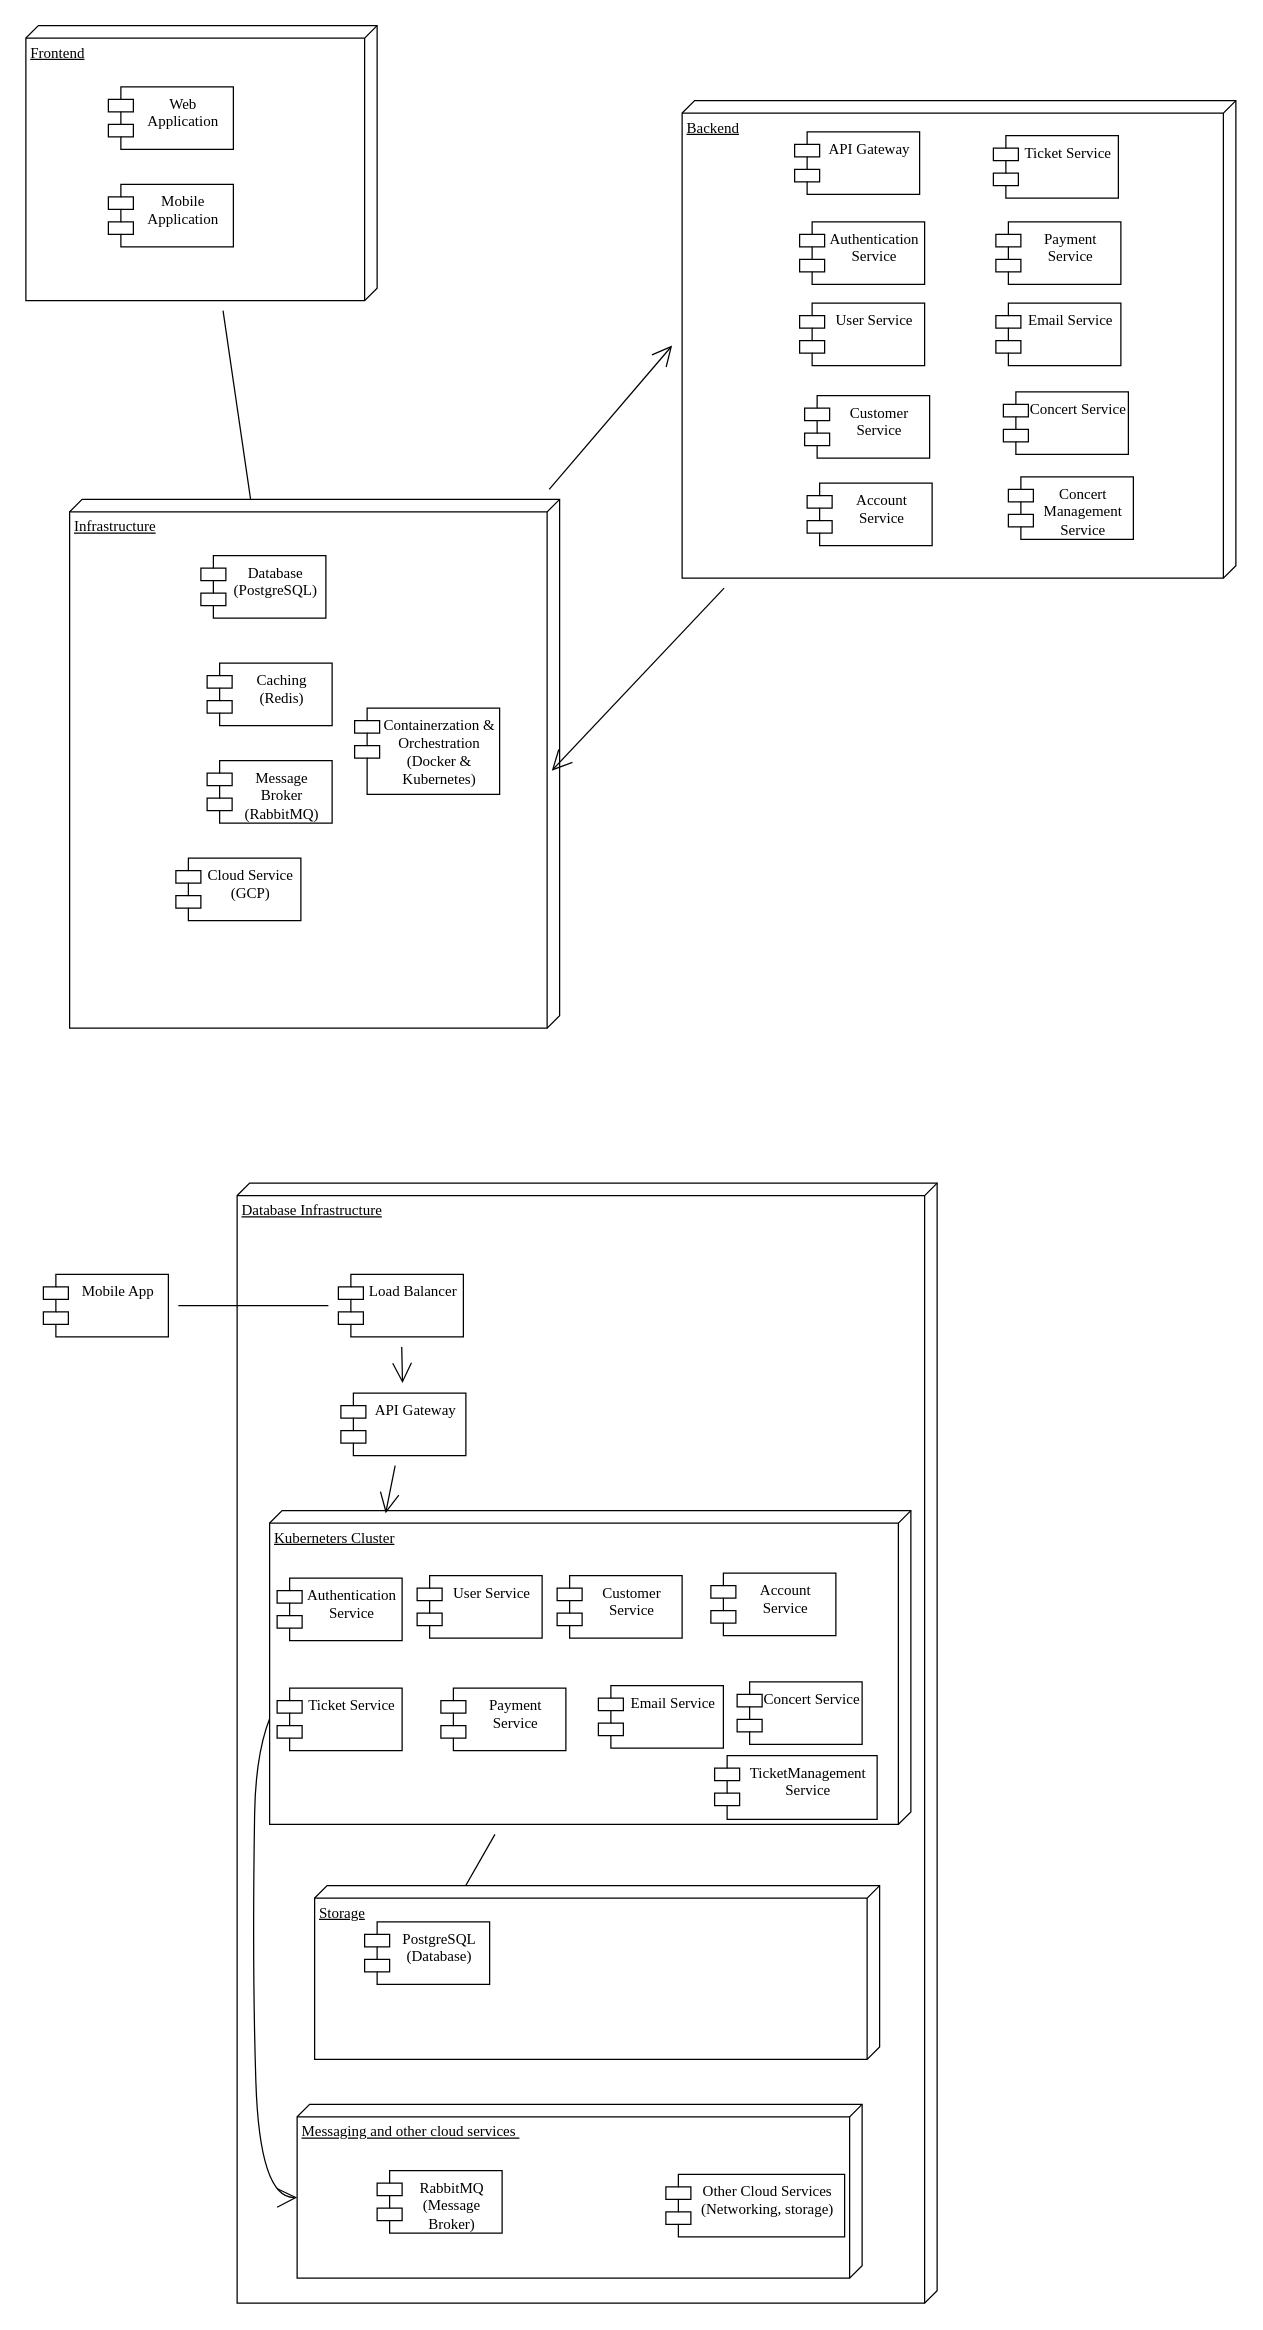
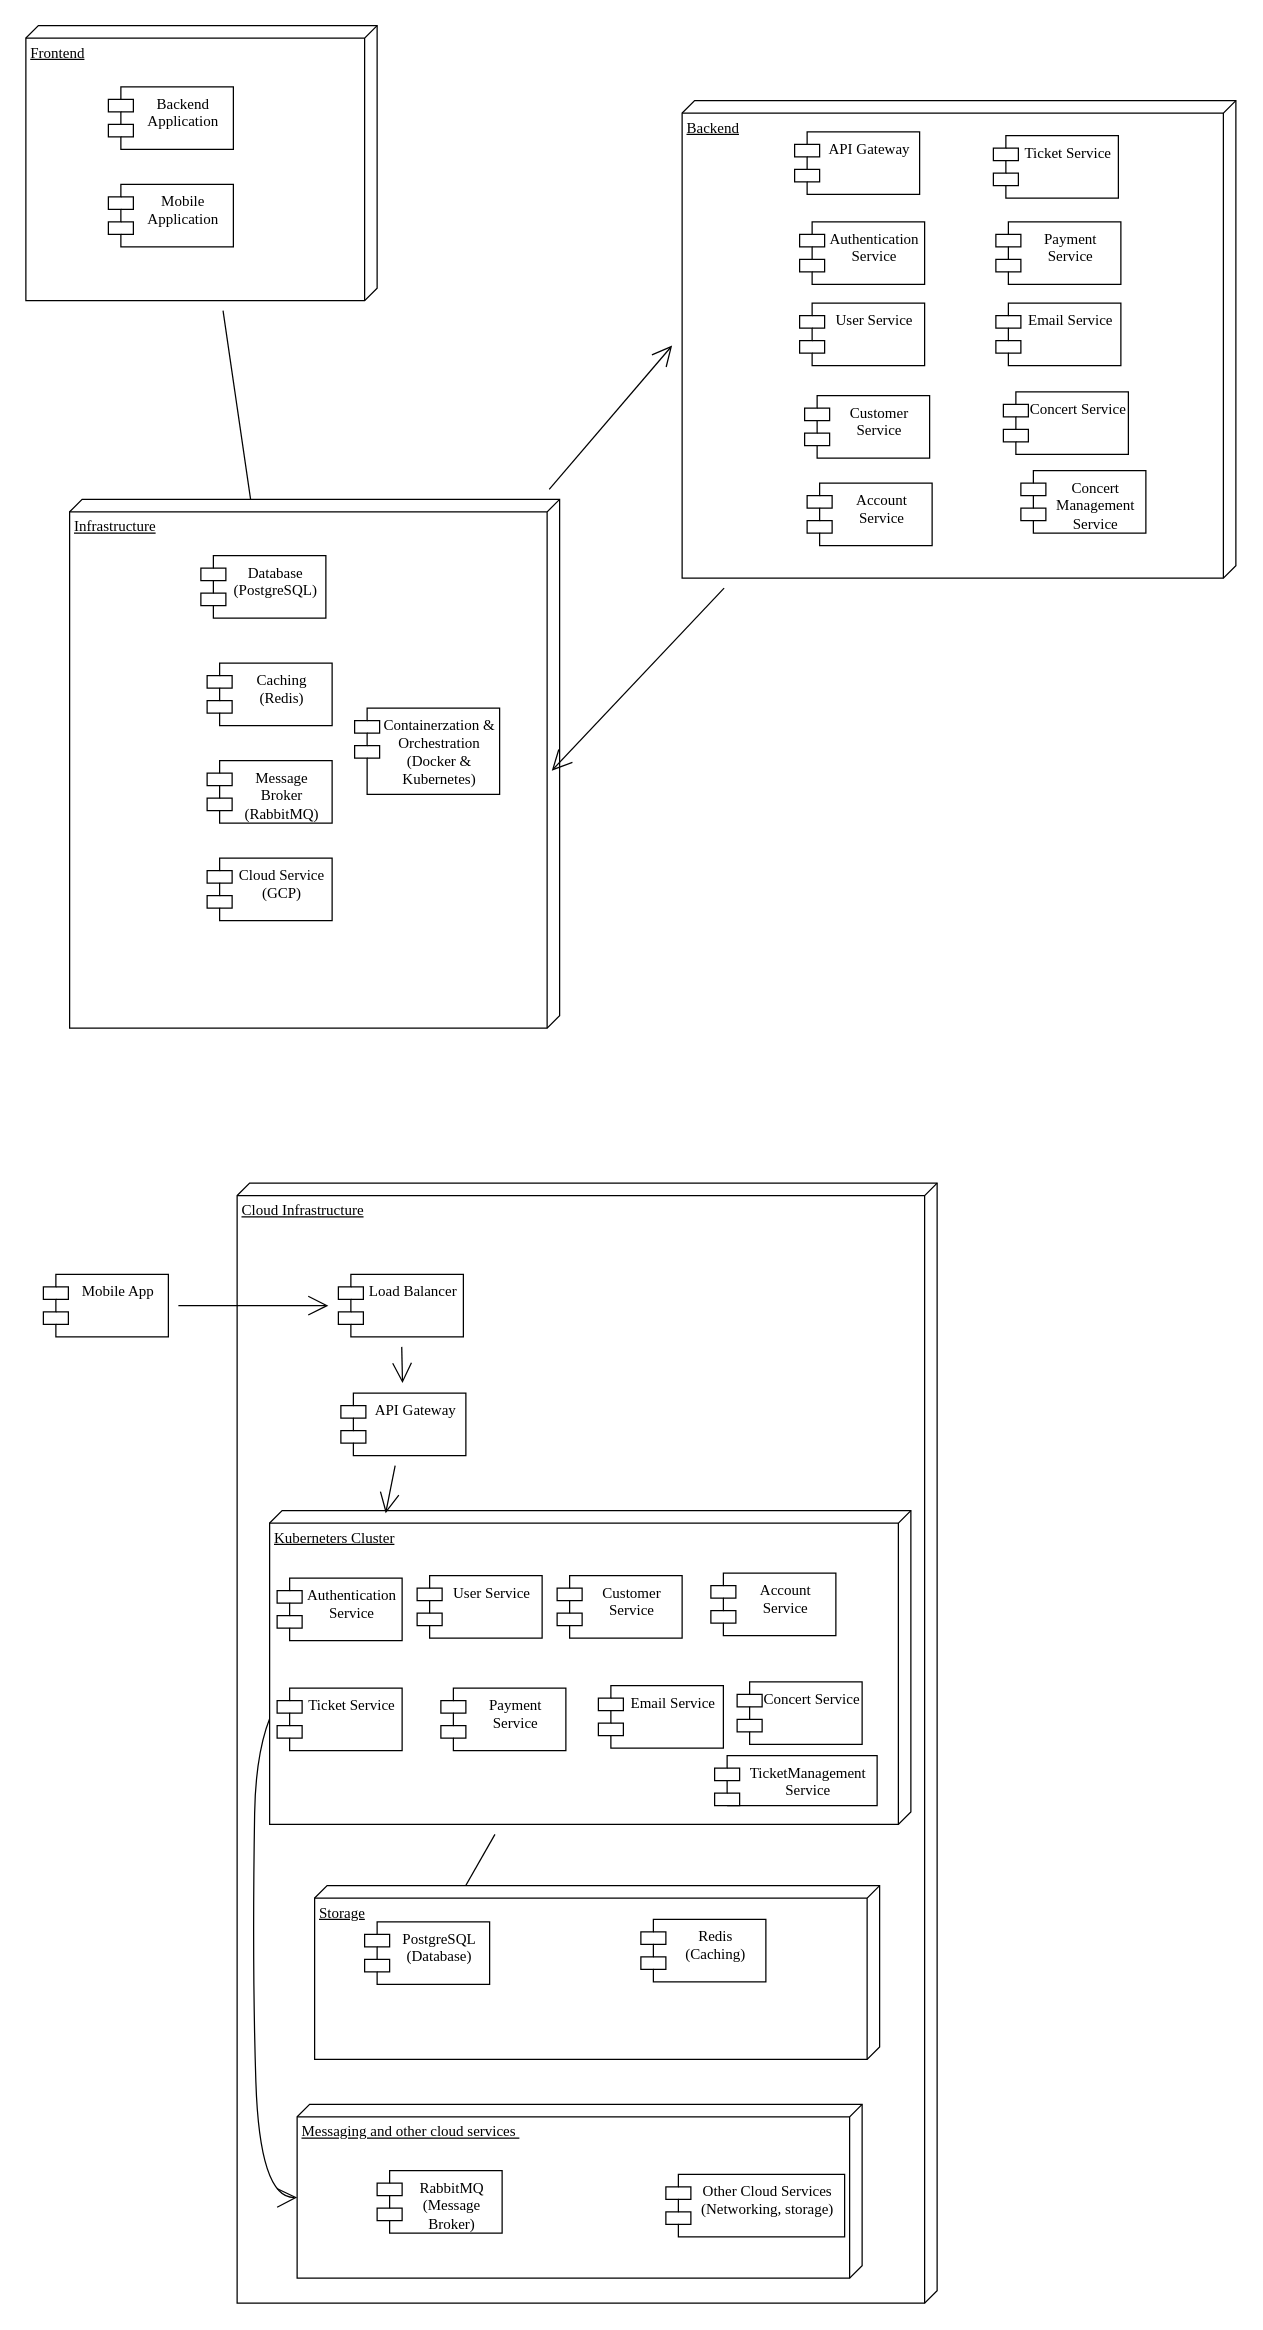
(183, 114) -> (183, 114)
(1071, 508) -> (1083, 502)
(238, 889) -> (269, 889)
(337, 1211) -> (322, 1211)
(322, 1306) -> (321, 1306)
(796, 1788) -> (796, 1781)
none -> (703, 1951)
